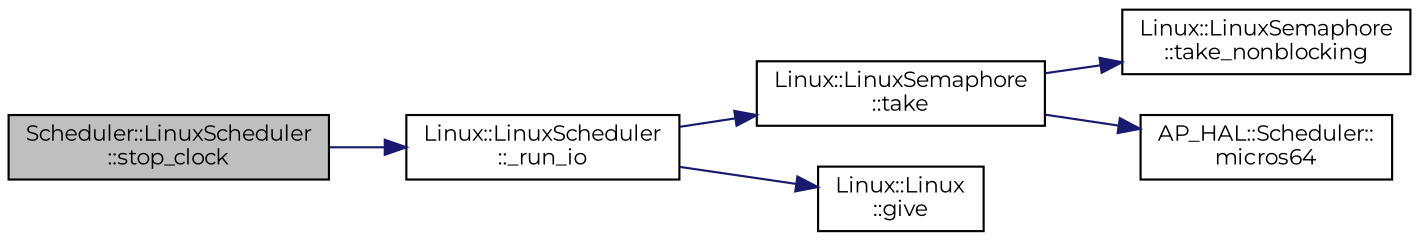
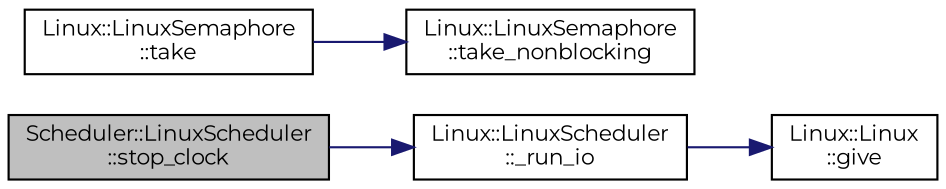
(707, 123) -> none
(1266, 147) -> none
